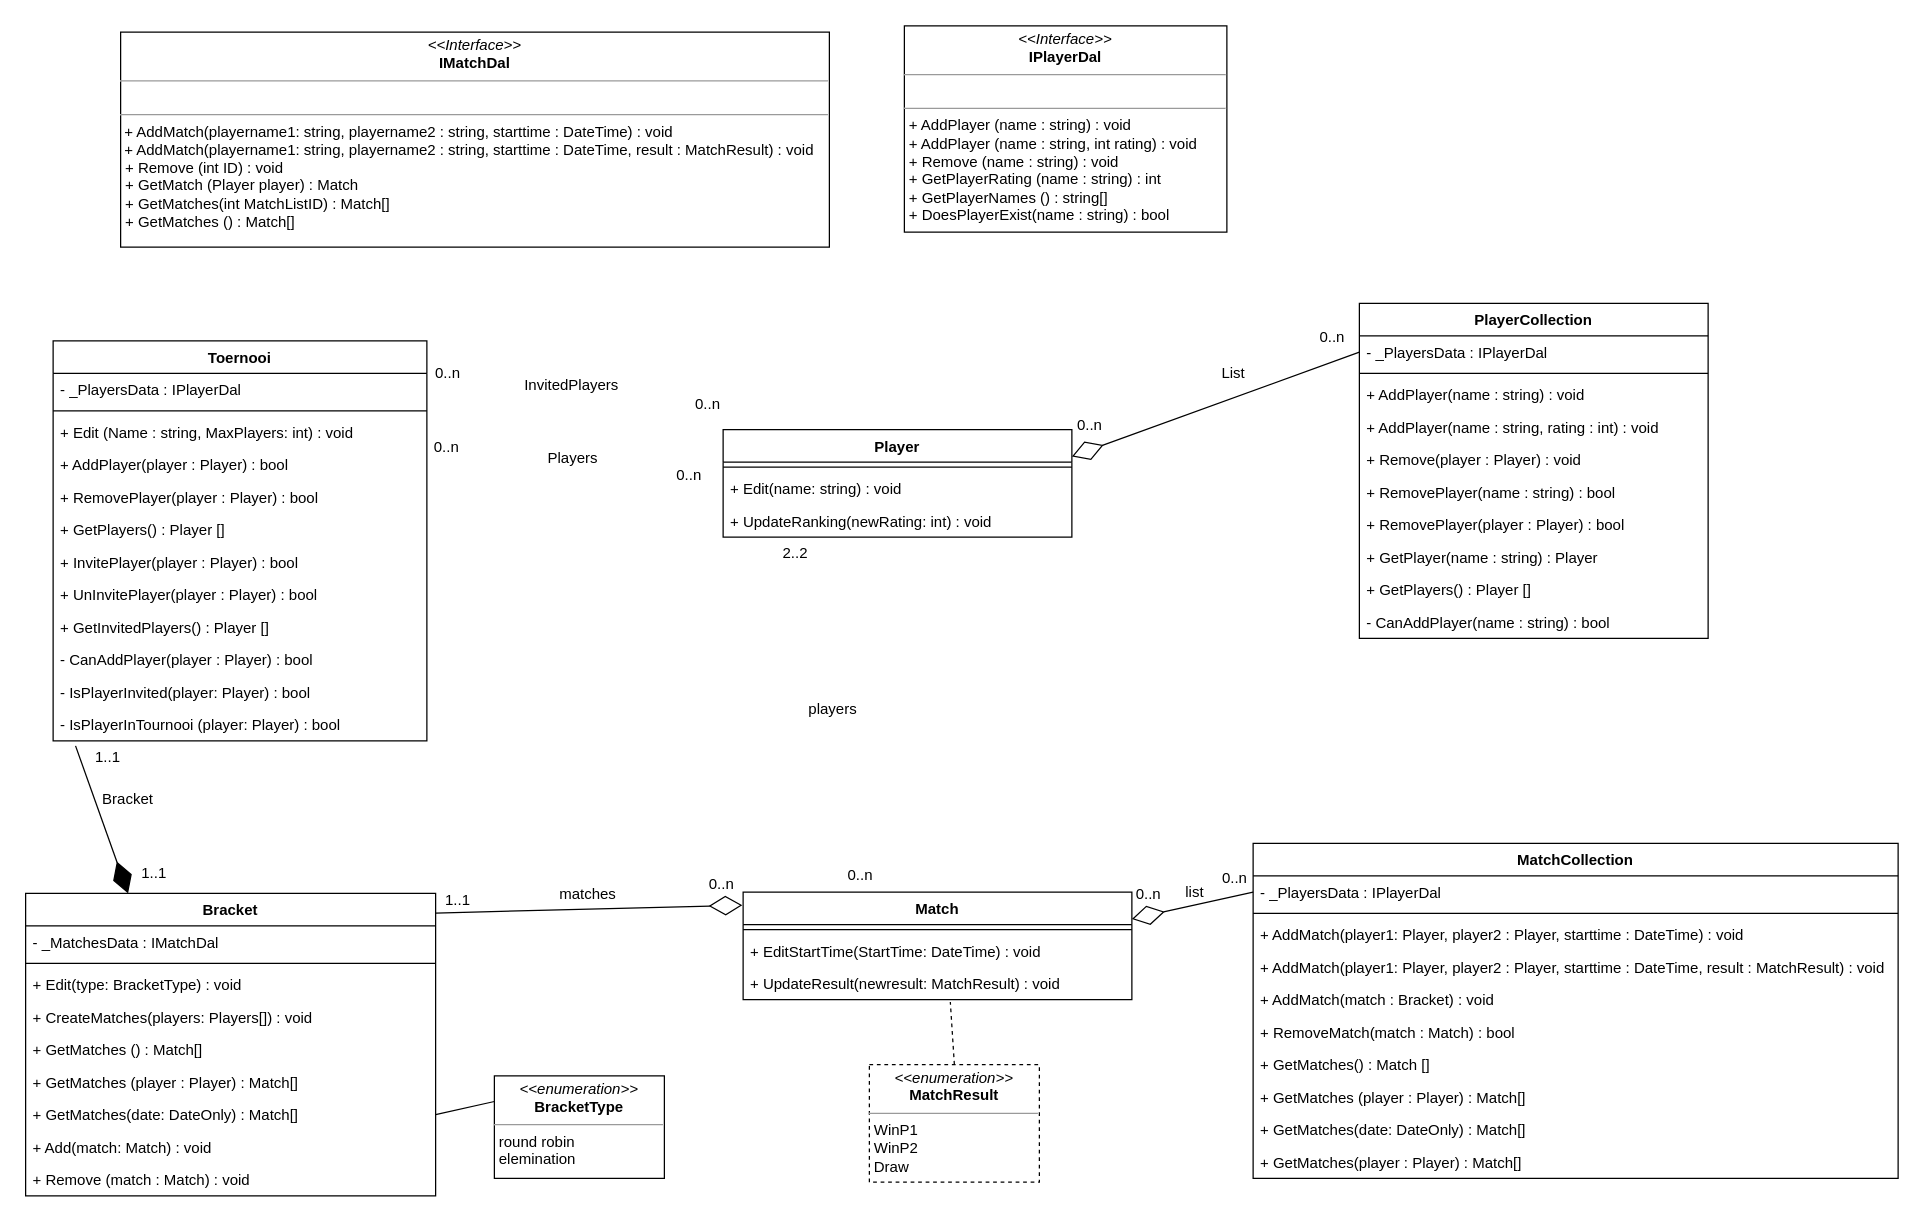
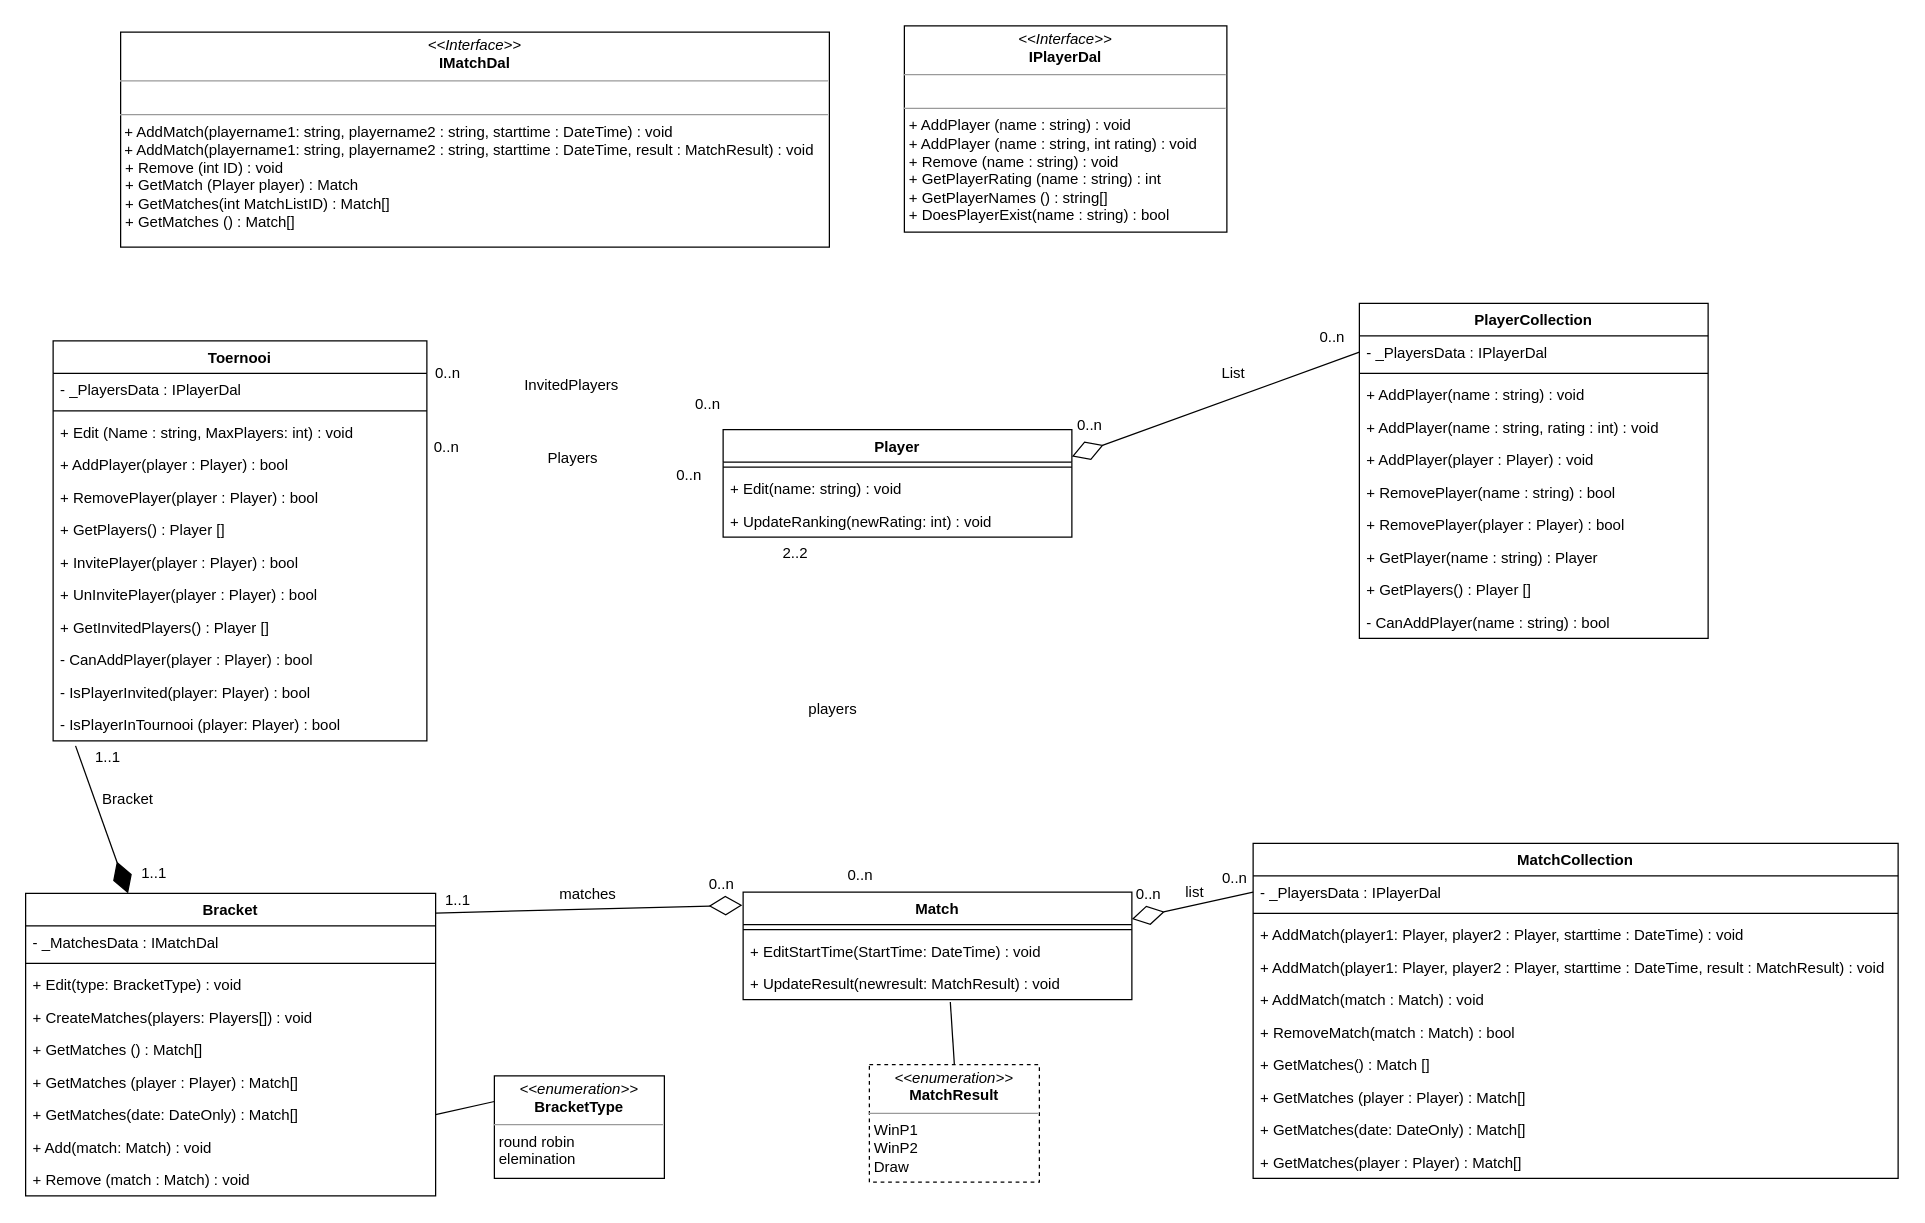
(1481, 460) -> (1492, 460)
(1389, 1000) -> (1381, 1000)
(952, 1033) -> (952, 1033)
